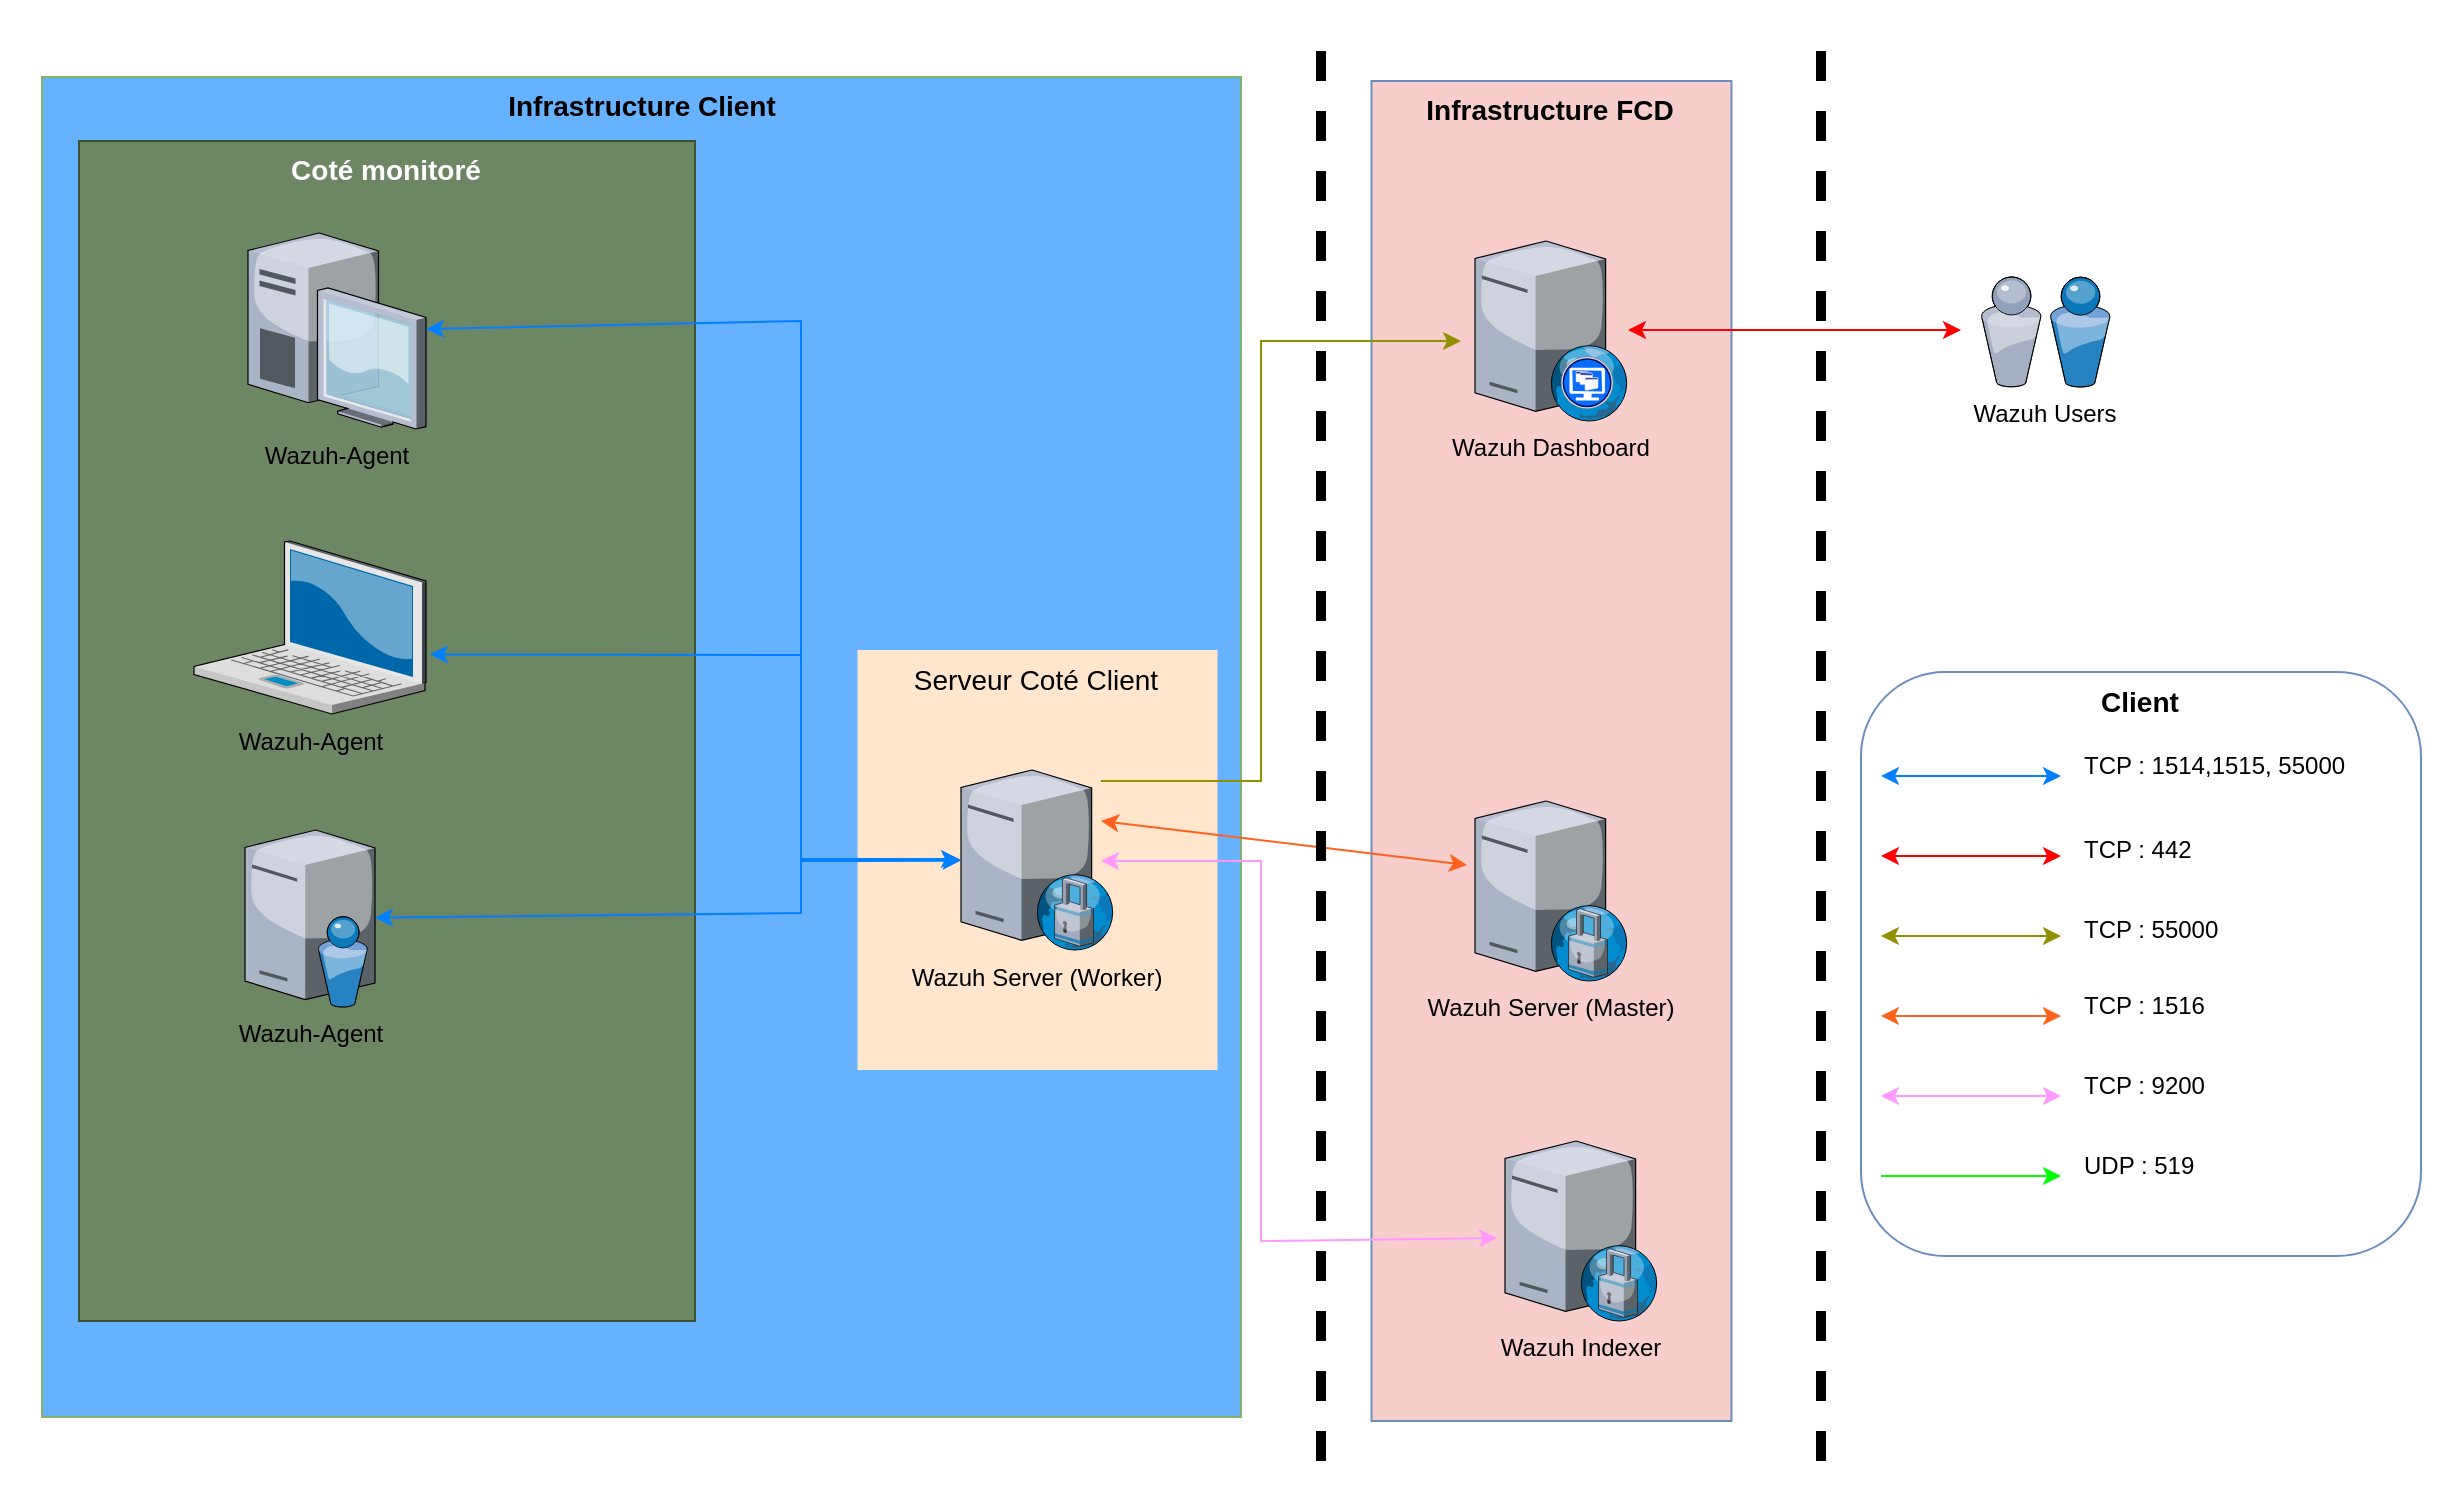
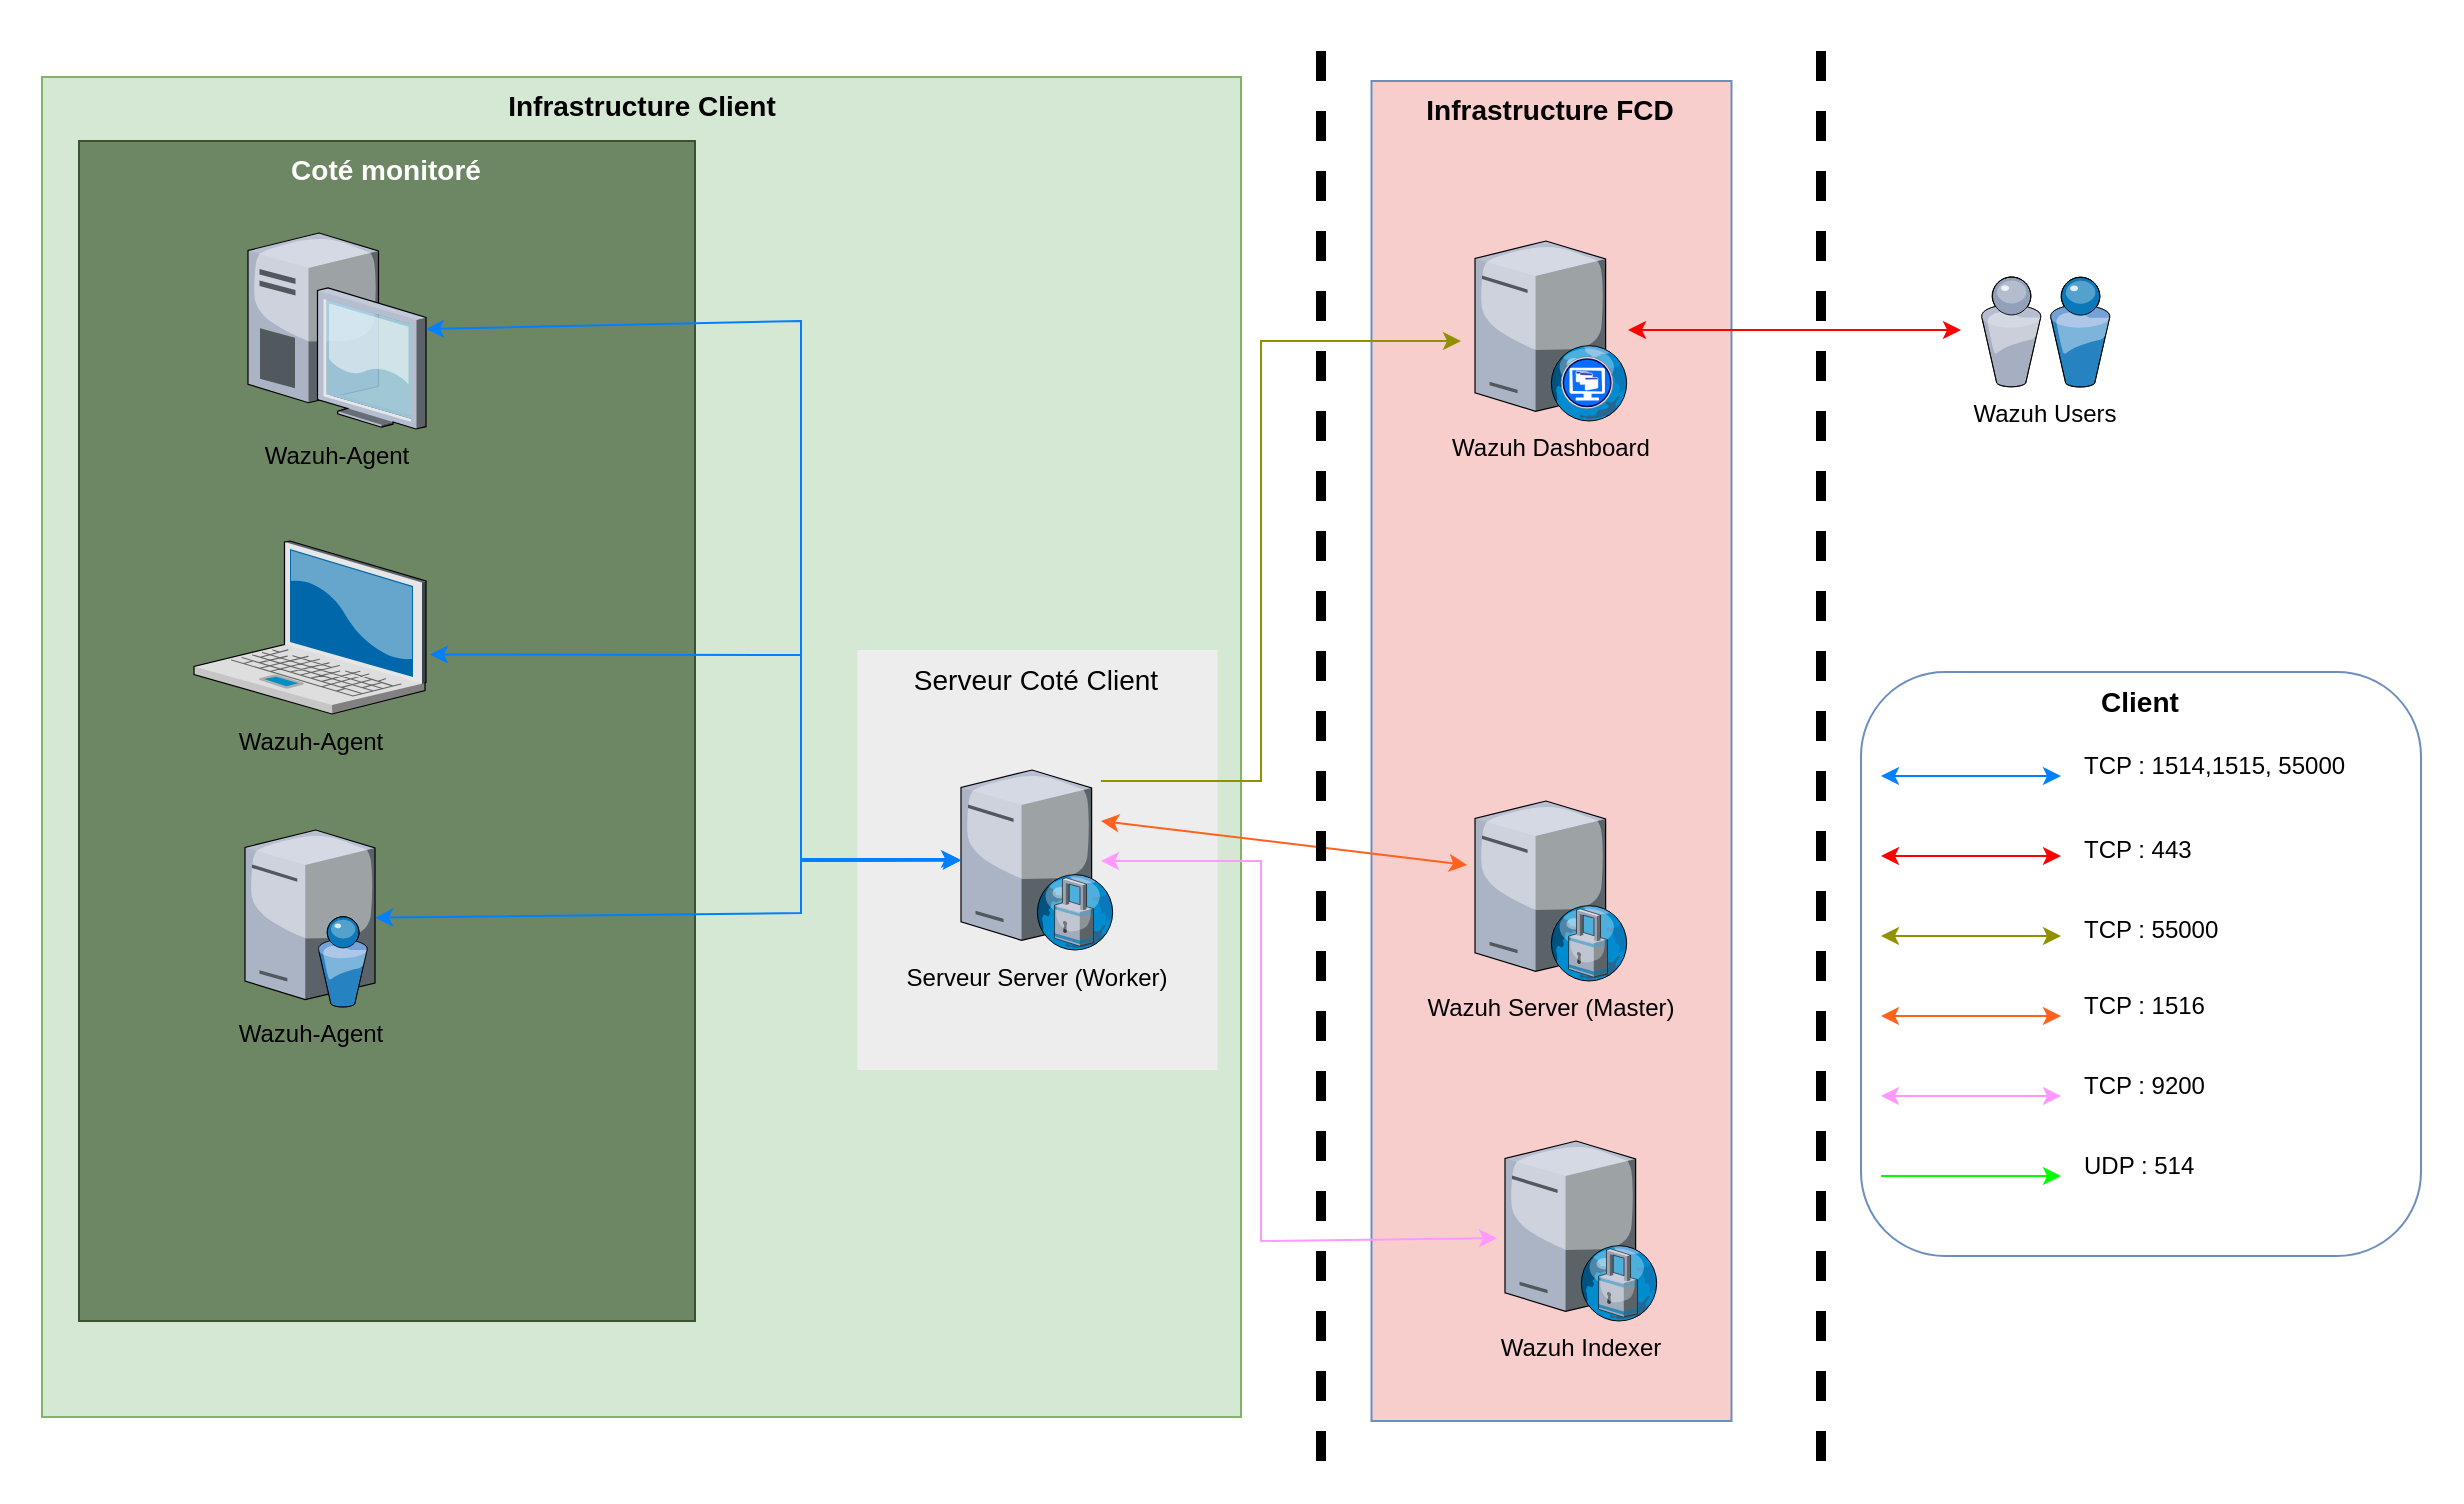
(643, 108) -> (643, 108)
(1037, 682) -> (1037, 682)
(2136, 851) -> (2136, 851)
(1038, 979) -> (1038, 979)
(2136, 1167) -> (2136, 1167)
